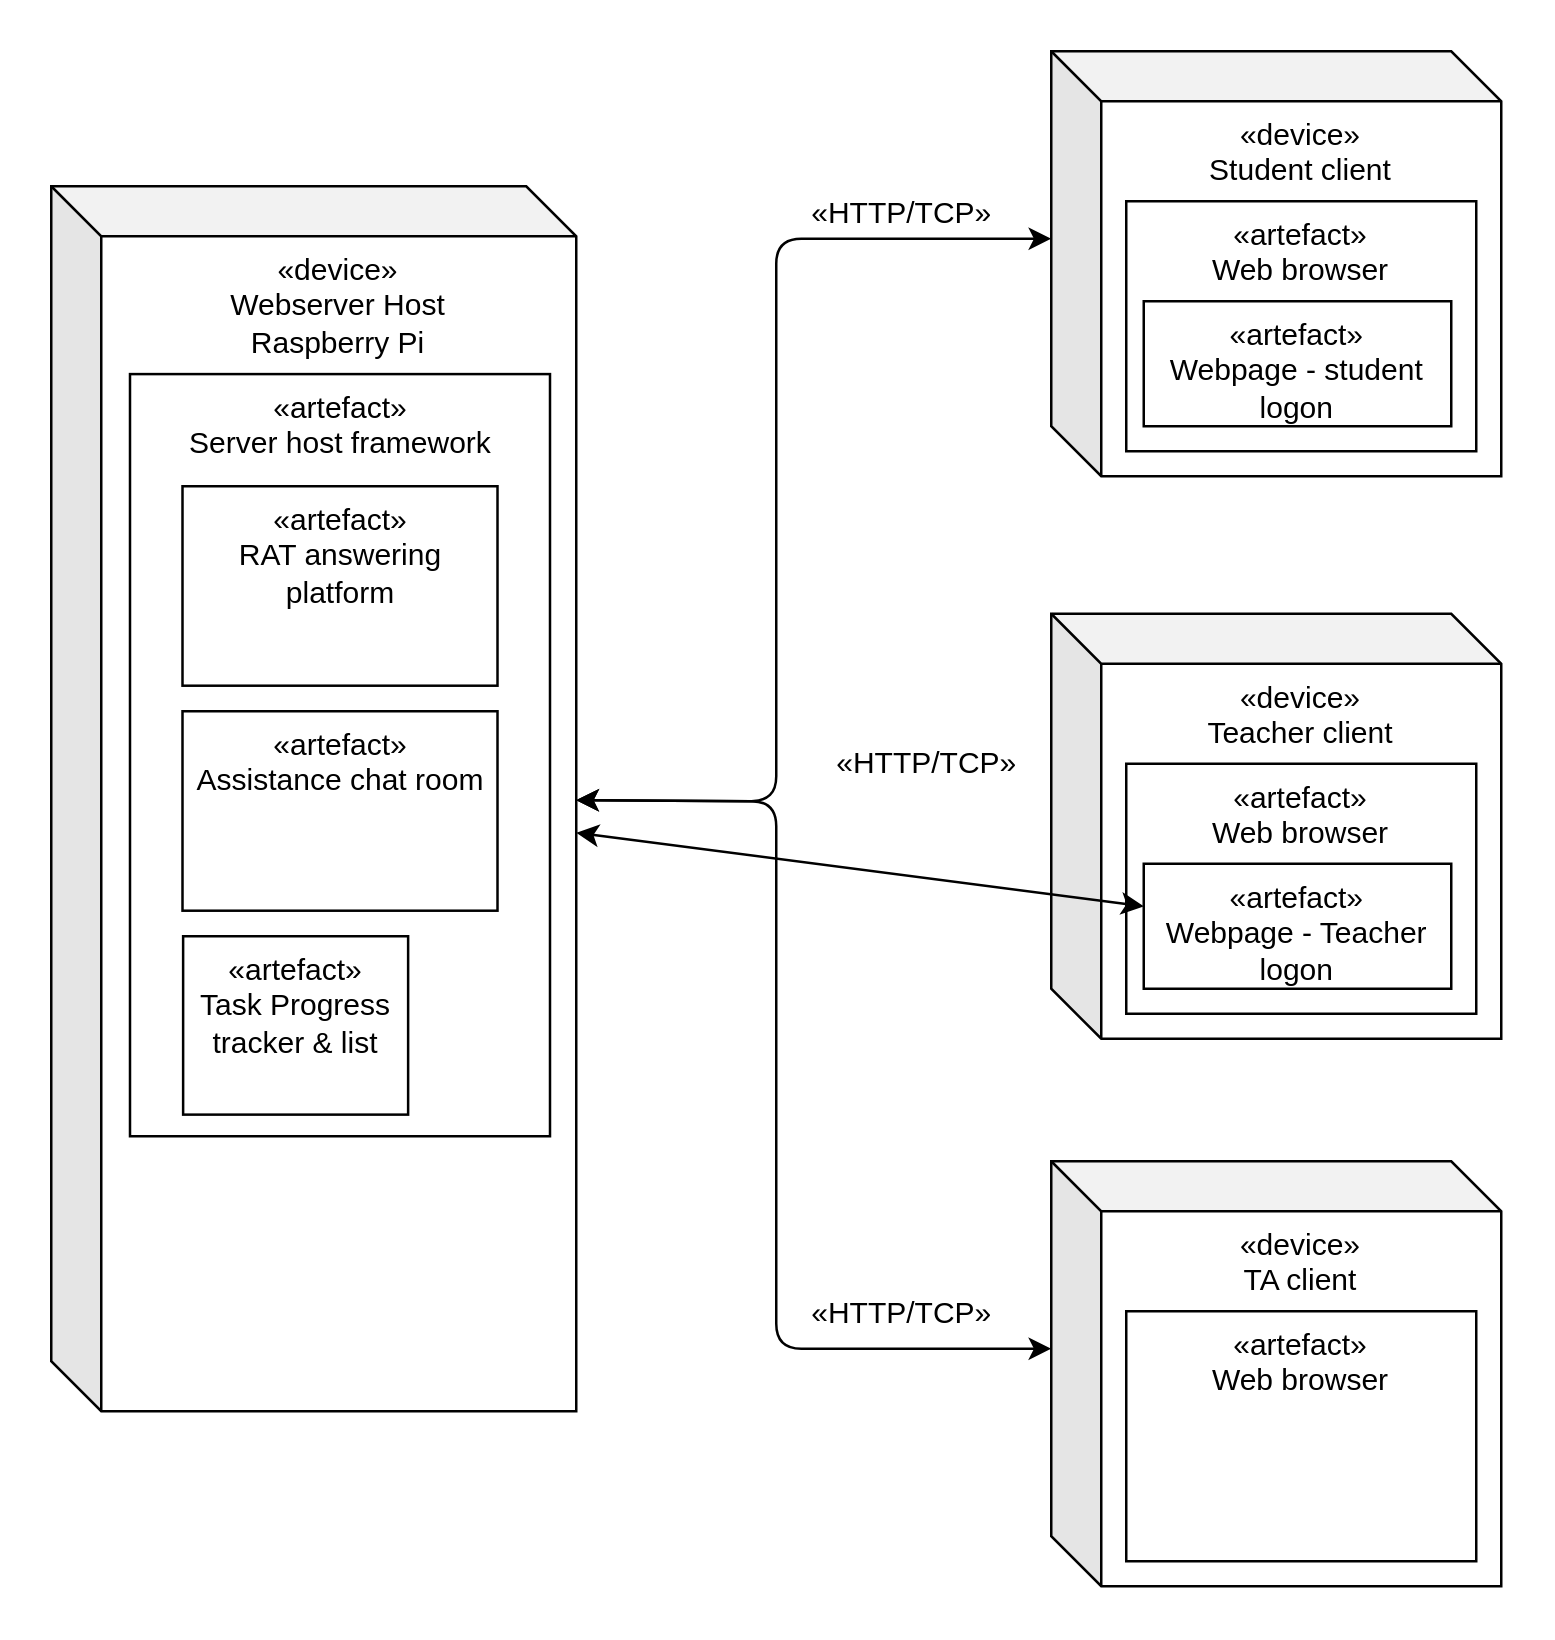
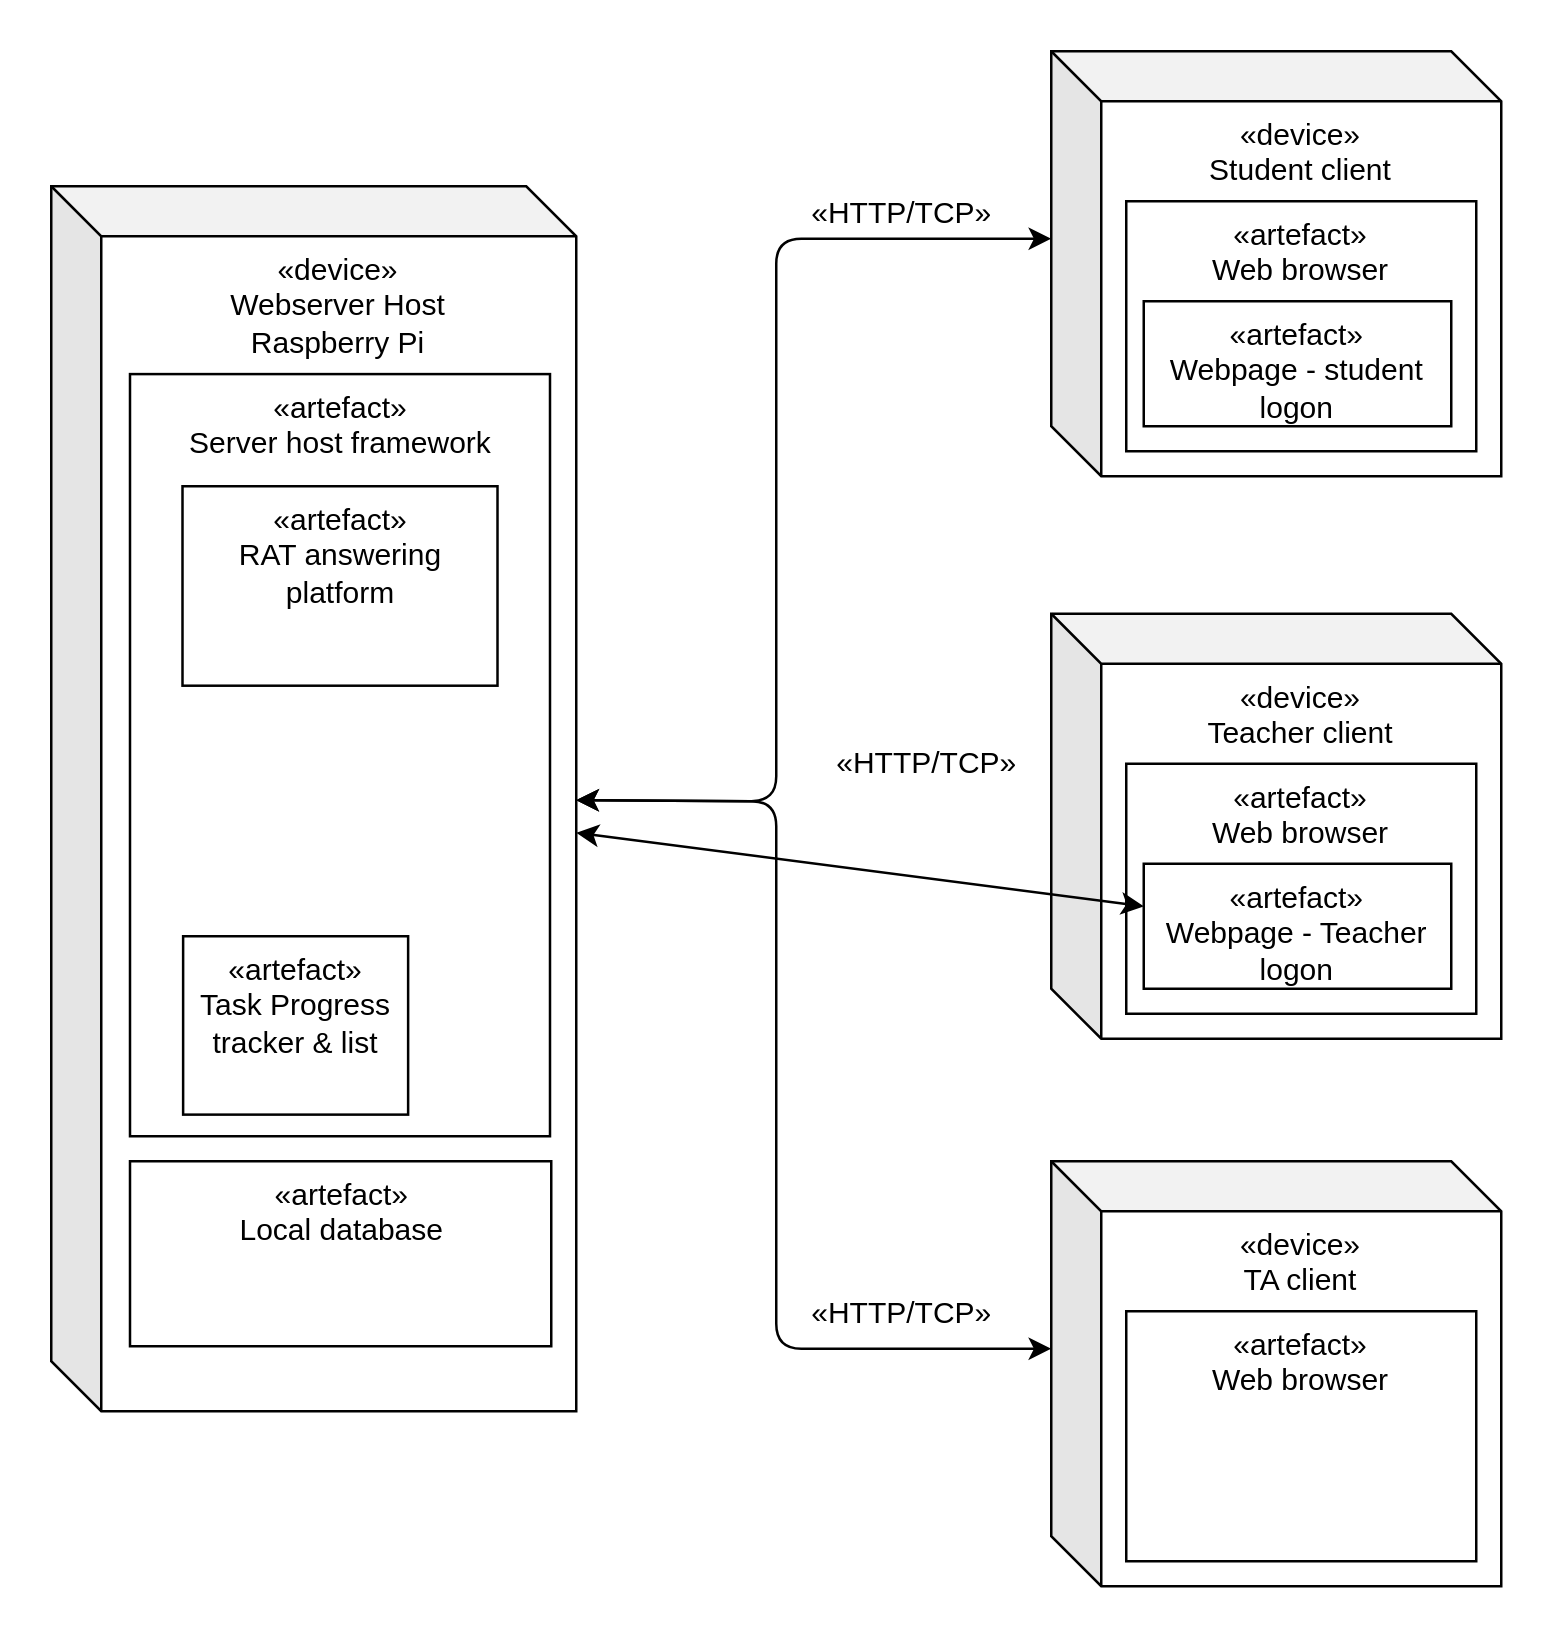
(340, 811) -> none
none -> (341, 1254)
